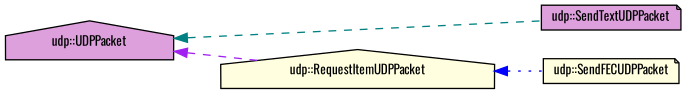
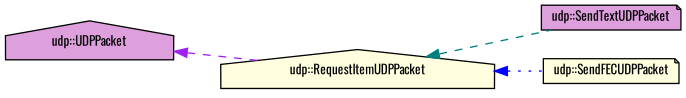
(364, 29) -> (495, 42)
